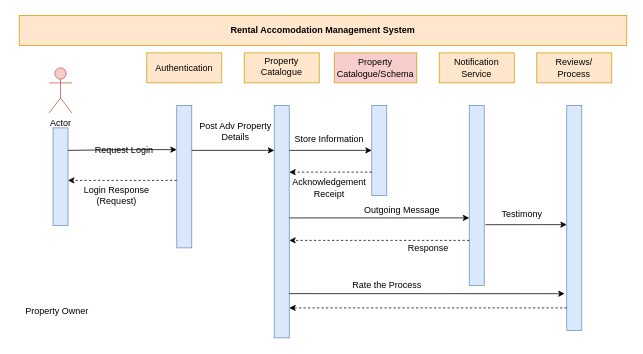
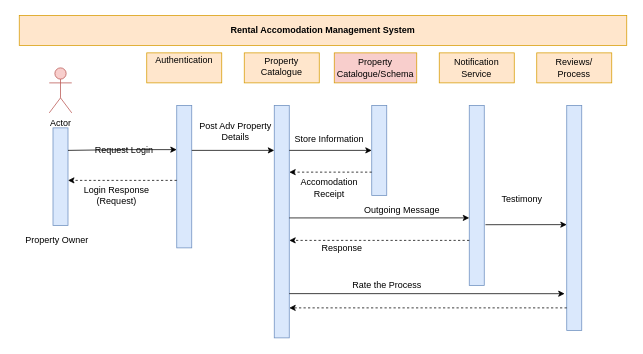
(184, 68) -> (184, 60)
(329, 188) -> (329, 188)
(522, 214) -> (522, 199)
(428, 248) -> (342, 248)
(57, 312) -> (57, 240)
